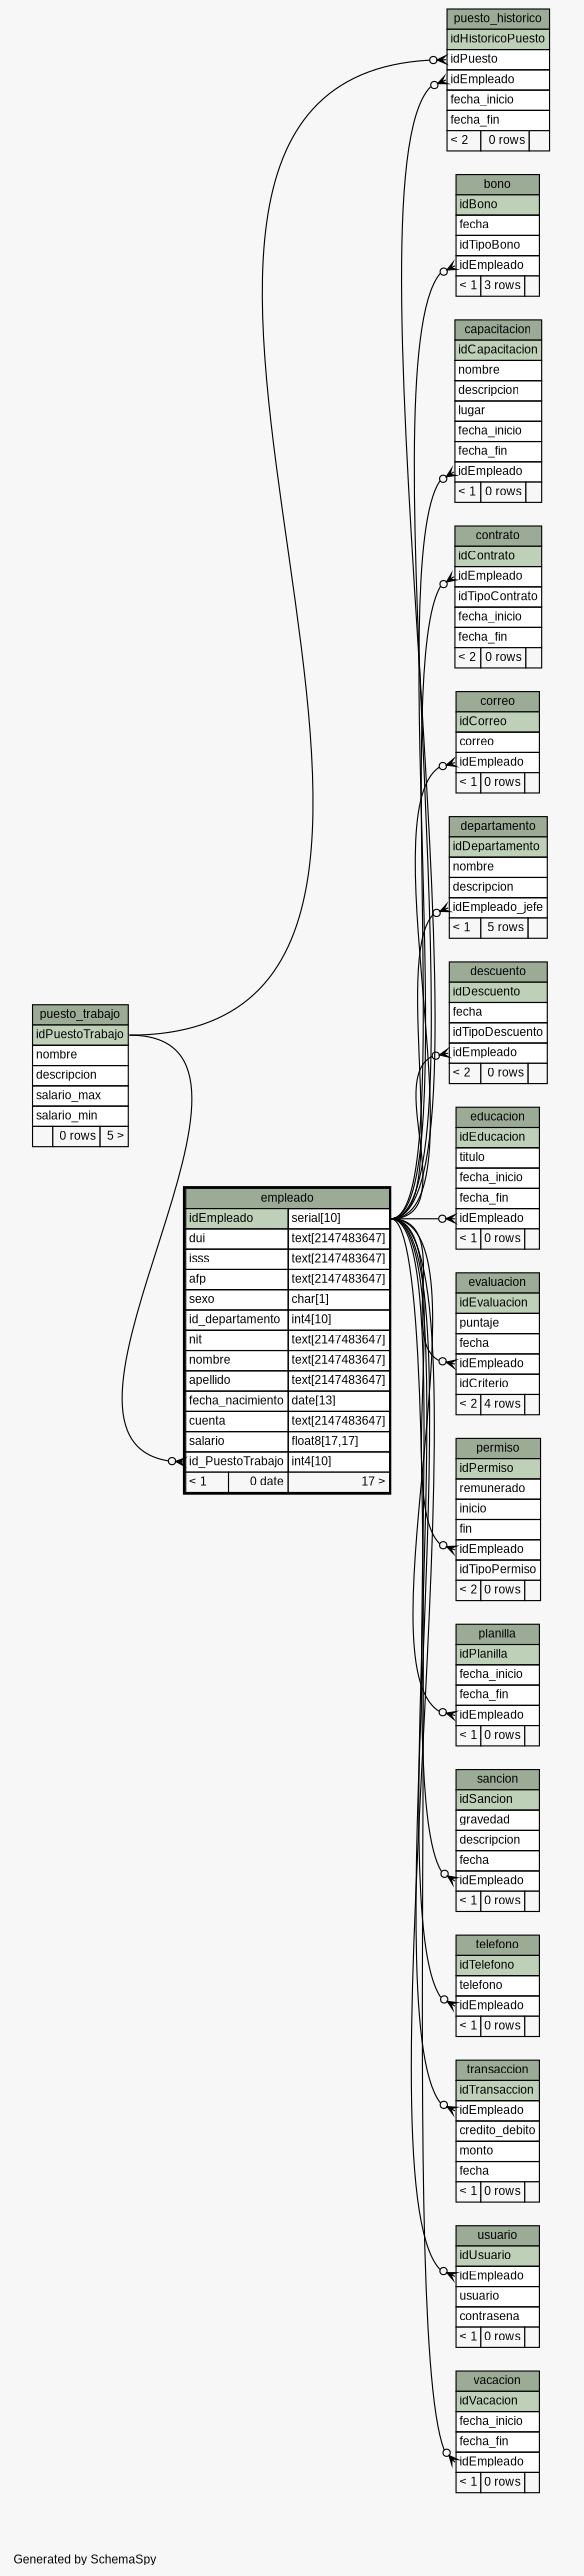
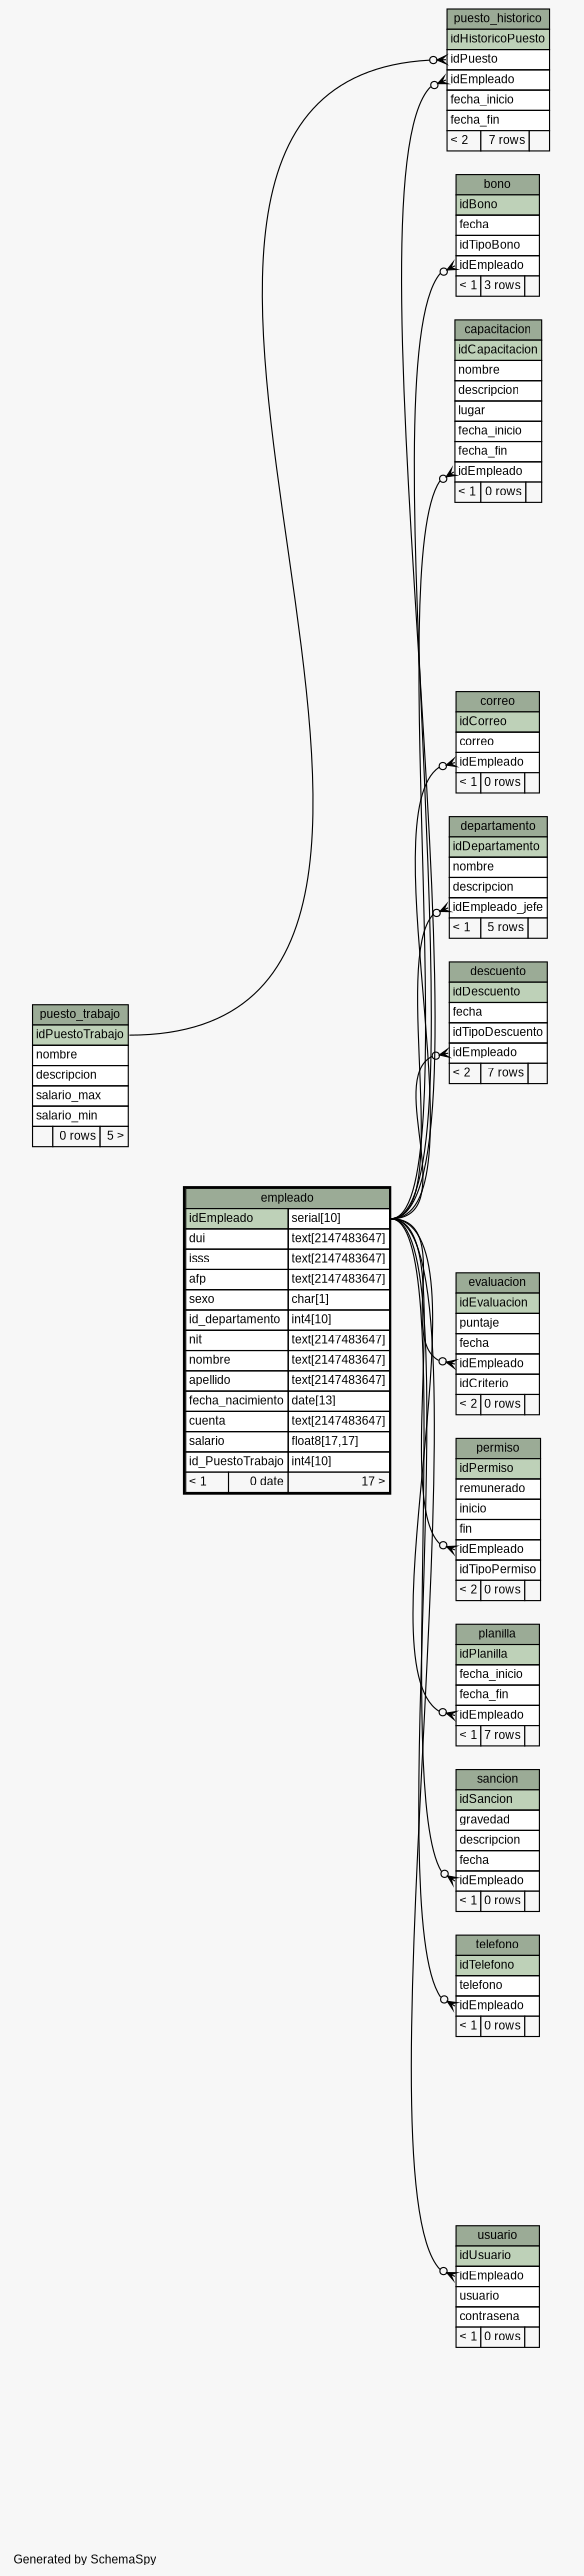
(507, 140) -> (507, 140)
(498, 597) -> none
(506, 1073) -> (506, 1073)
(498, 1178) -> none
(160, 1241) -> none
(503, 1404) -> (503, 1404)
(503, 1735) -> (503, 1735)
(498, 2131) -> none
(498, 2432) -> none
